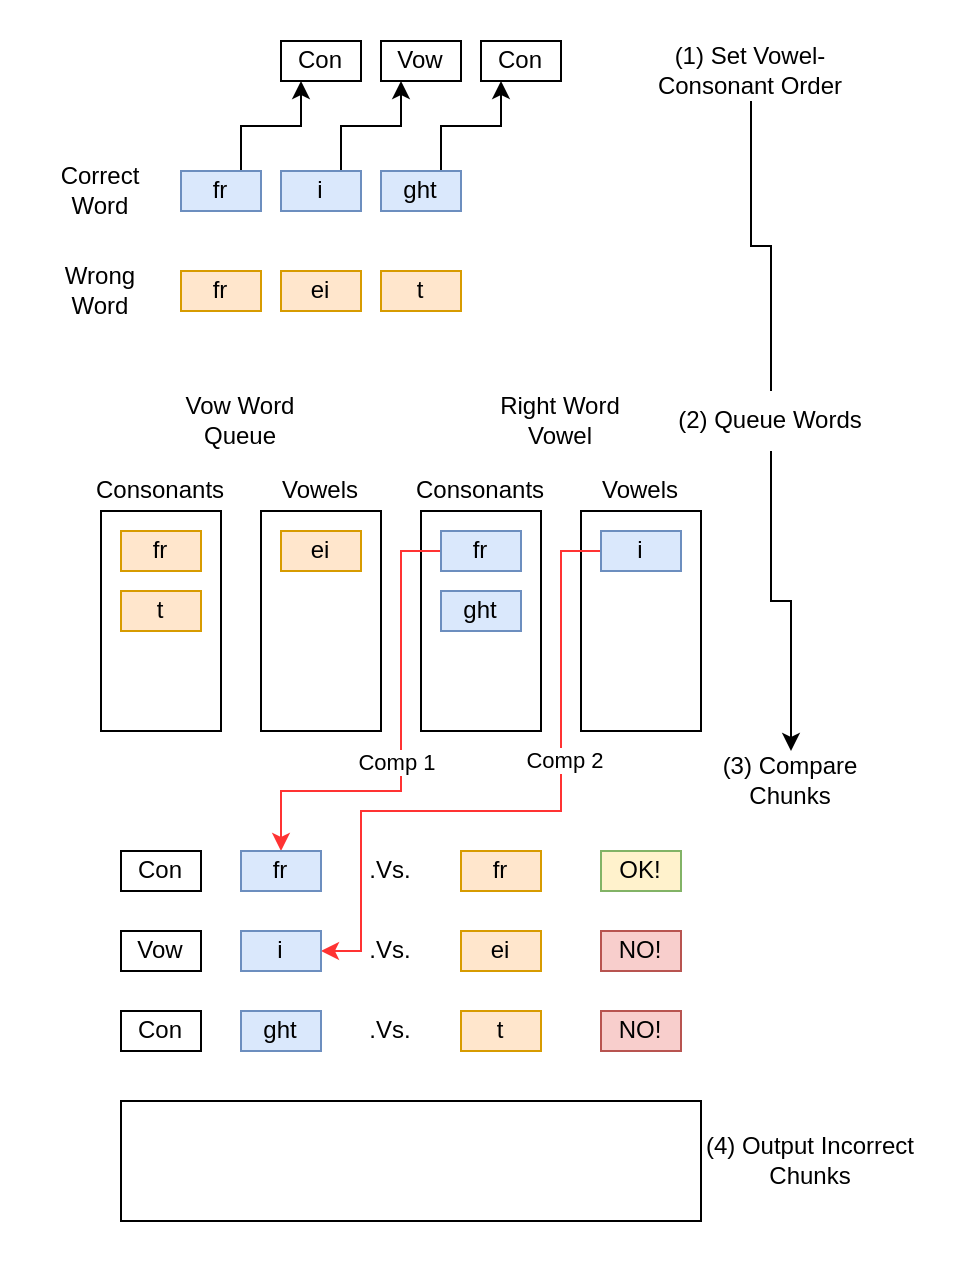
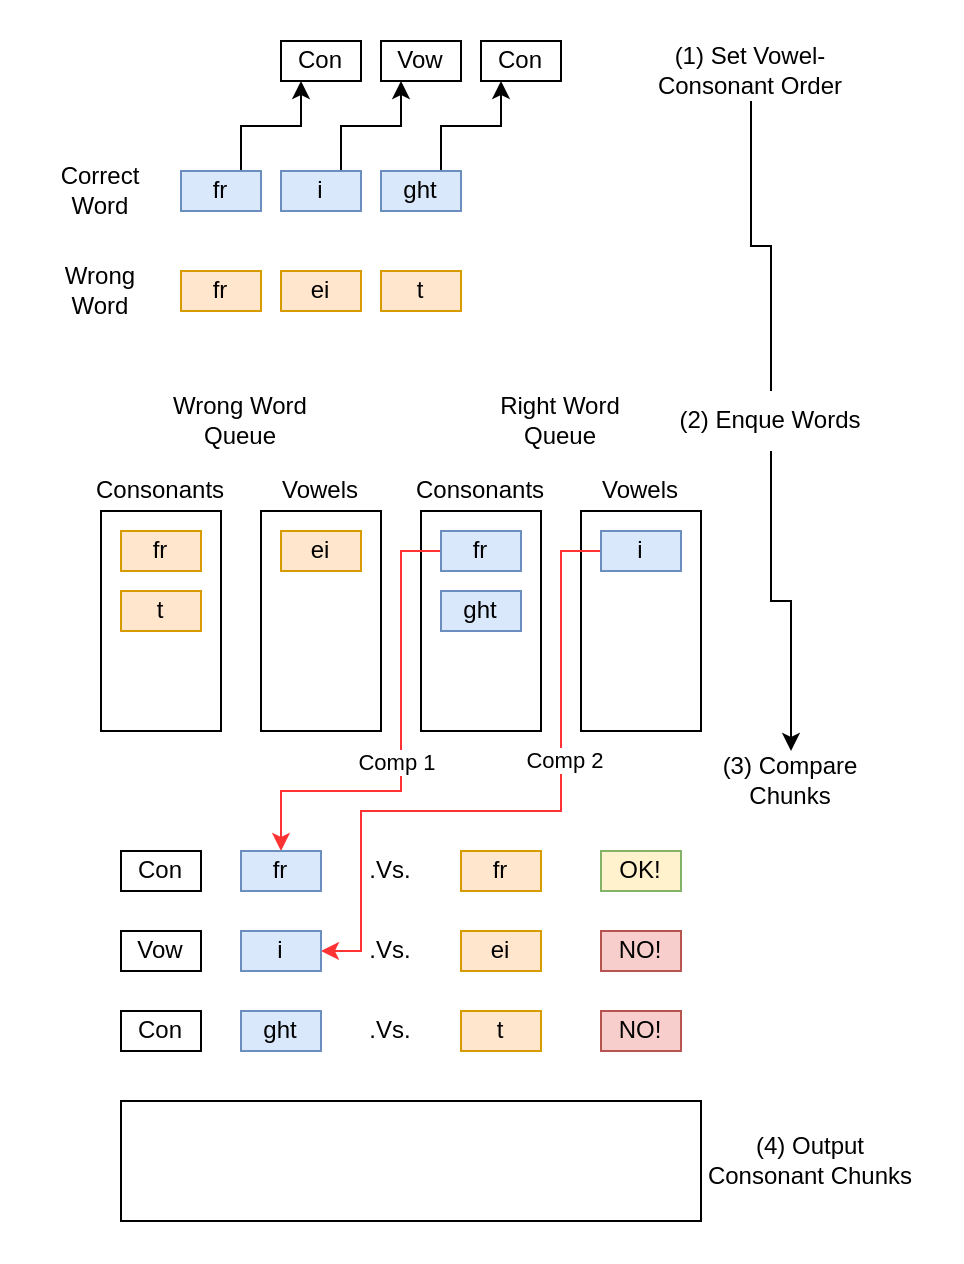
(241, 421) -> (241, 421)
(561, 421) -> (561, 421)
(771, 421) -> (771, 421)
(811, 1161) -> (811, 1161)
